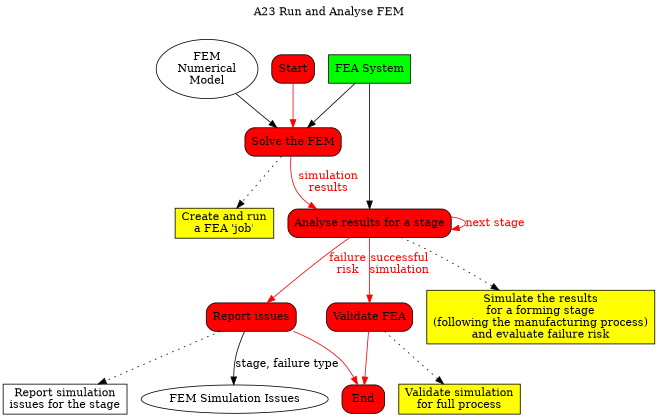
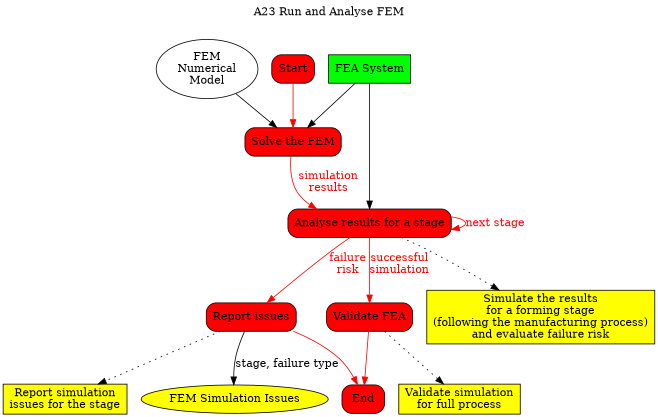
(224, 223) -> none
(65, 399) -> (65, 399)
(235, 399) -> (235, 399)
